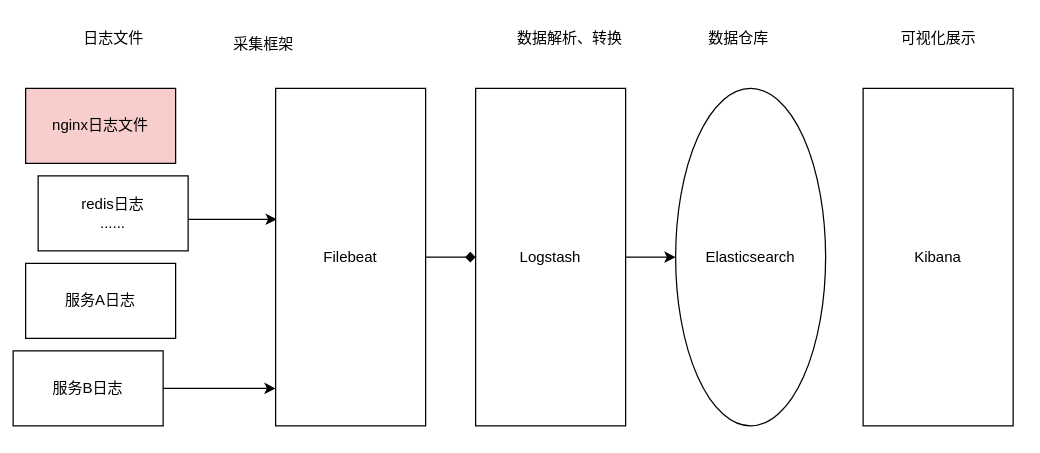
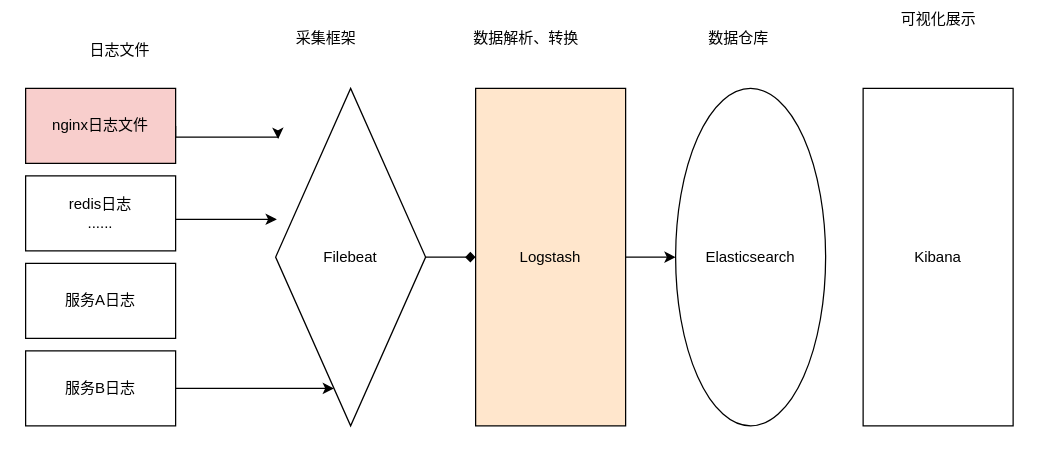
(113, 38) -> (119, 51)
(569, 38) -> (526, 38)
(938, 38) -> (938, 19)
(263, 44) -> (326, 38)
none -> (228, 137)
(113, 213) -> (101, 213)
(351, 257) -> (351, 257)
(551, 257) -> (551, 257)
(88, 388) -> (101, 388)
